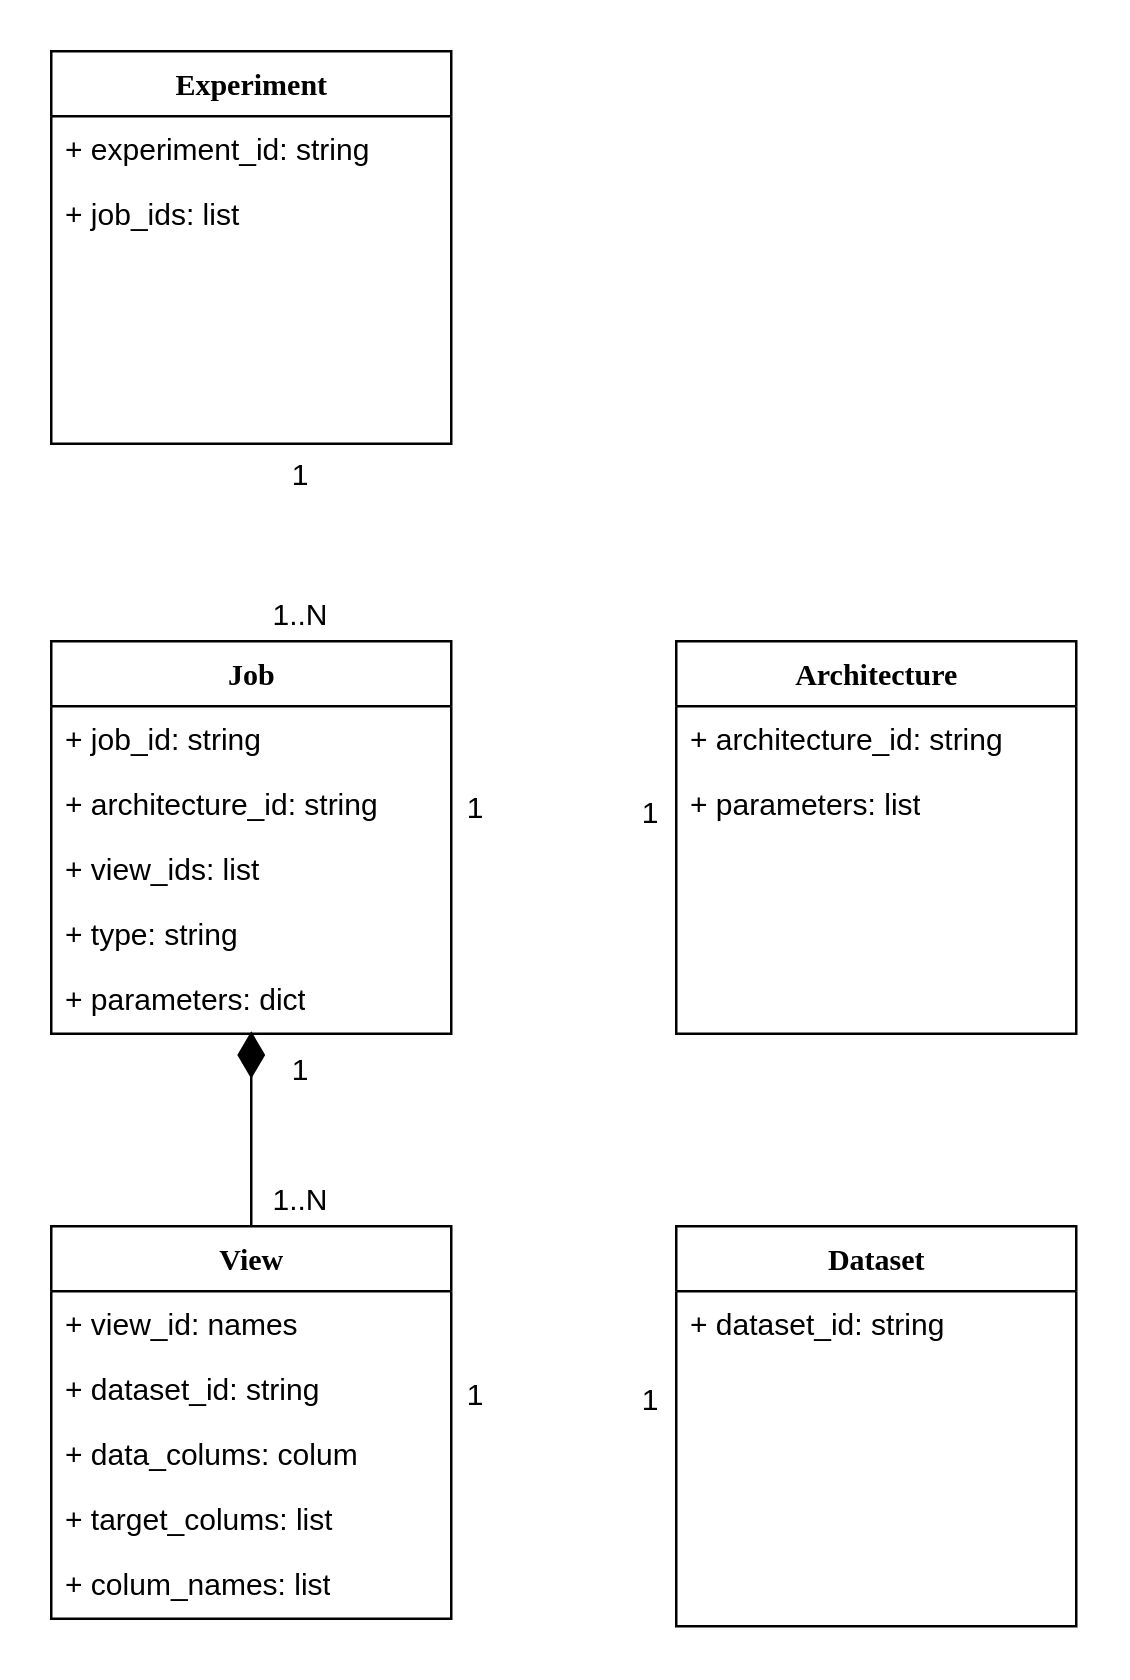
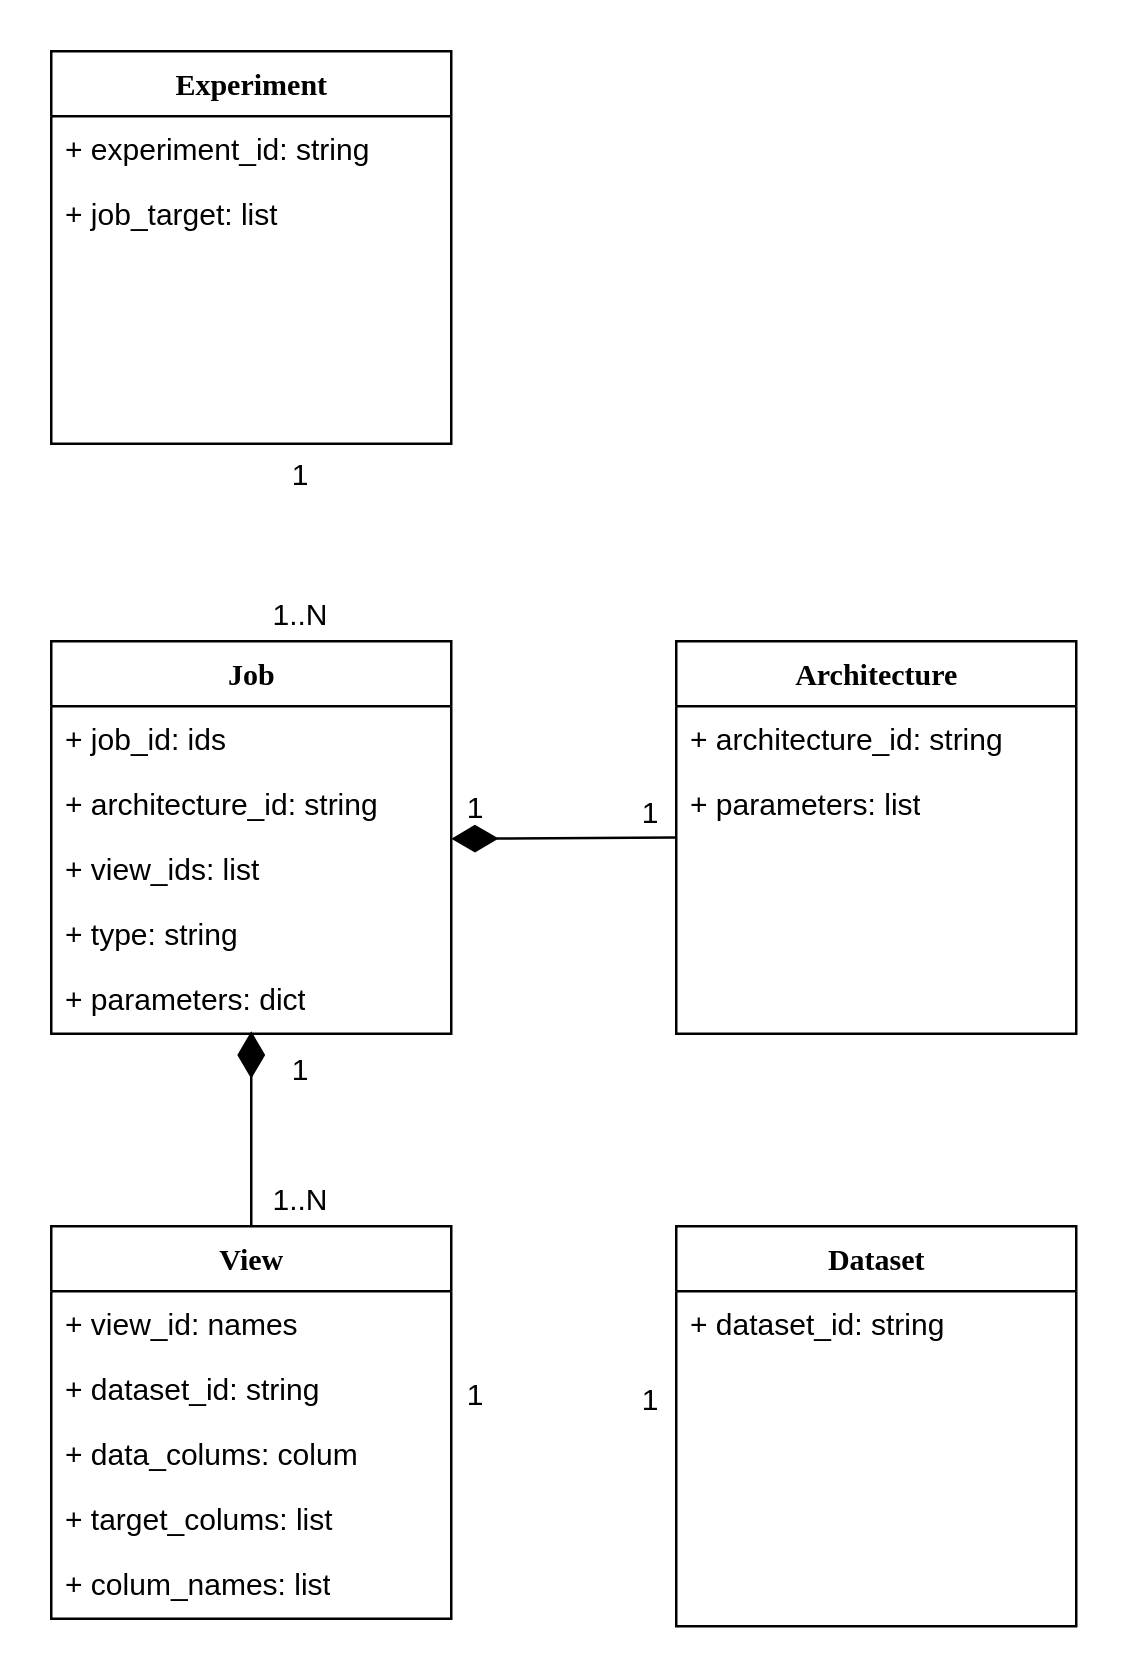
(169, 217) -> (198, 217)
(181, 742) -> (156, 742)
none -> (586, 838)
